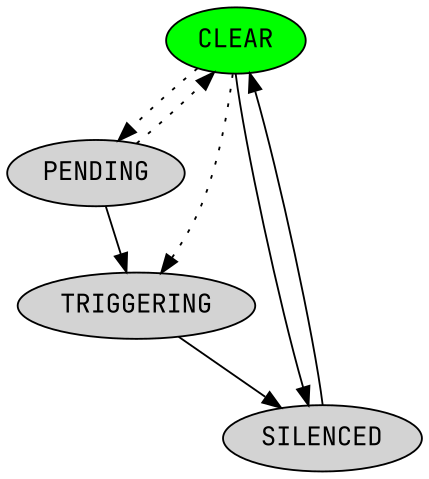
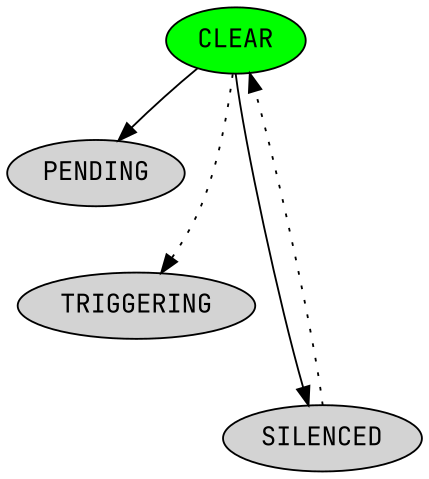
(164, 97) -> (164, 97)
(169, 115) -> none
(113, 230) -> none
(293, 247) -> (293, 247)
(222, 367) -> none
